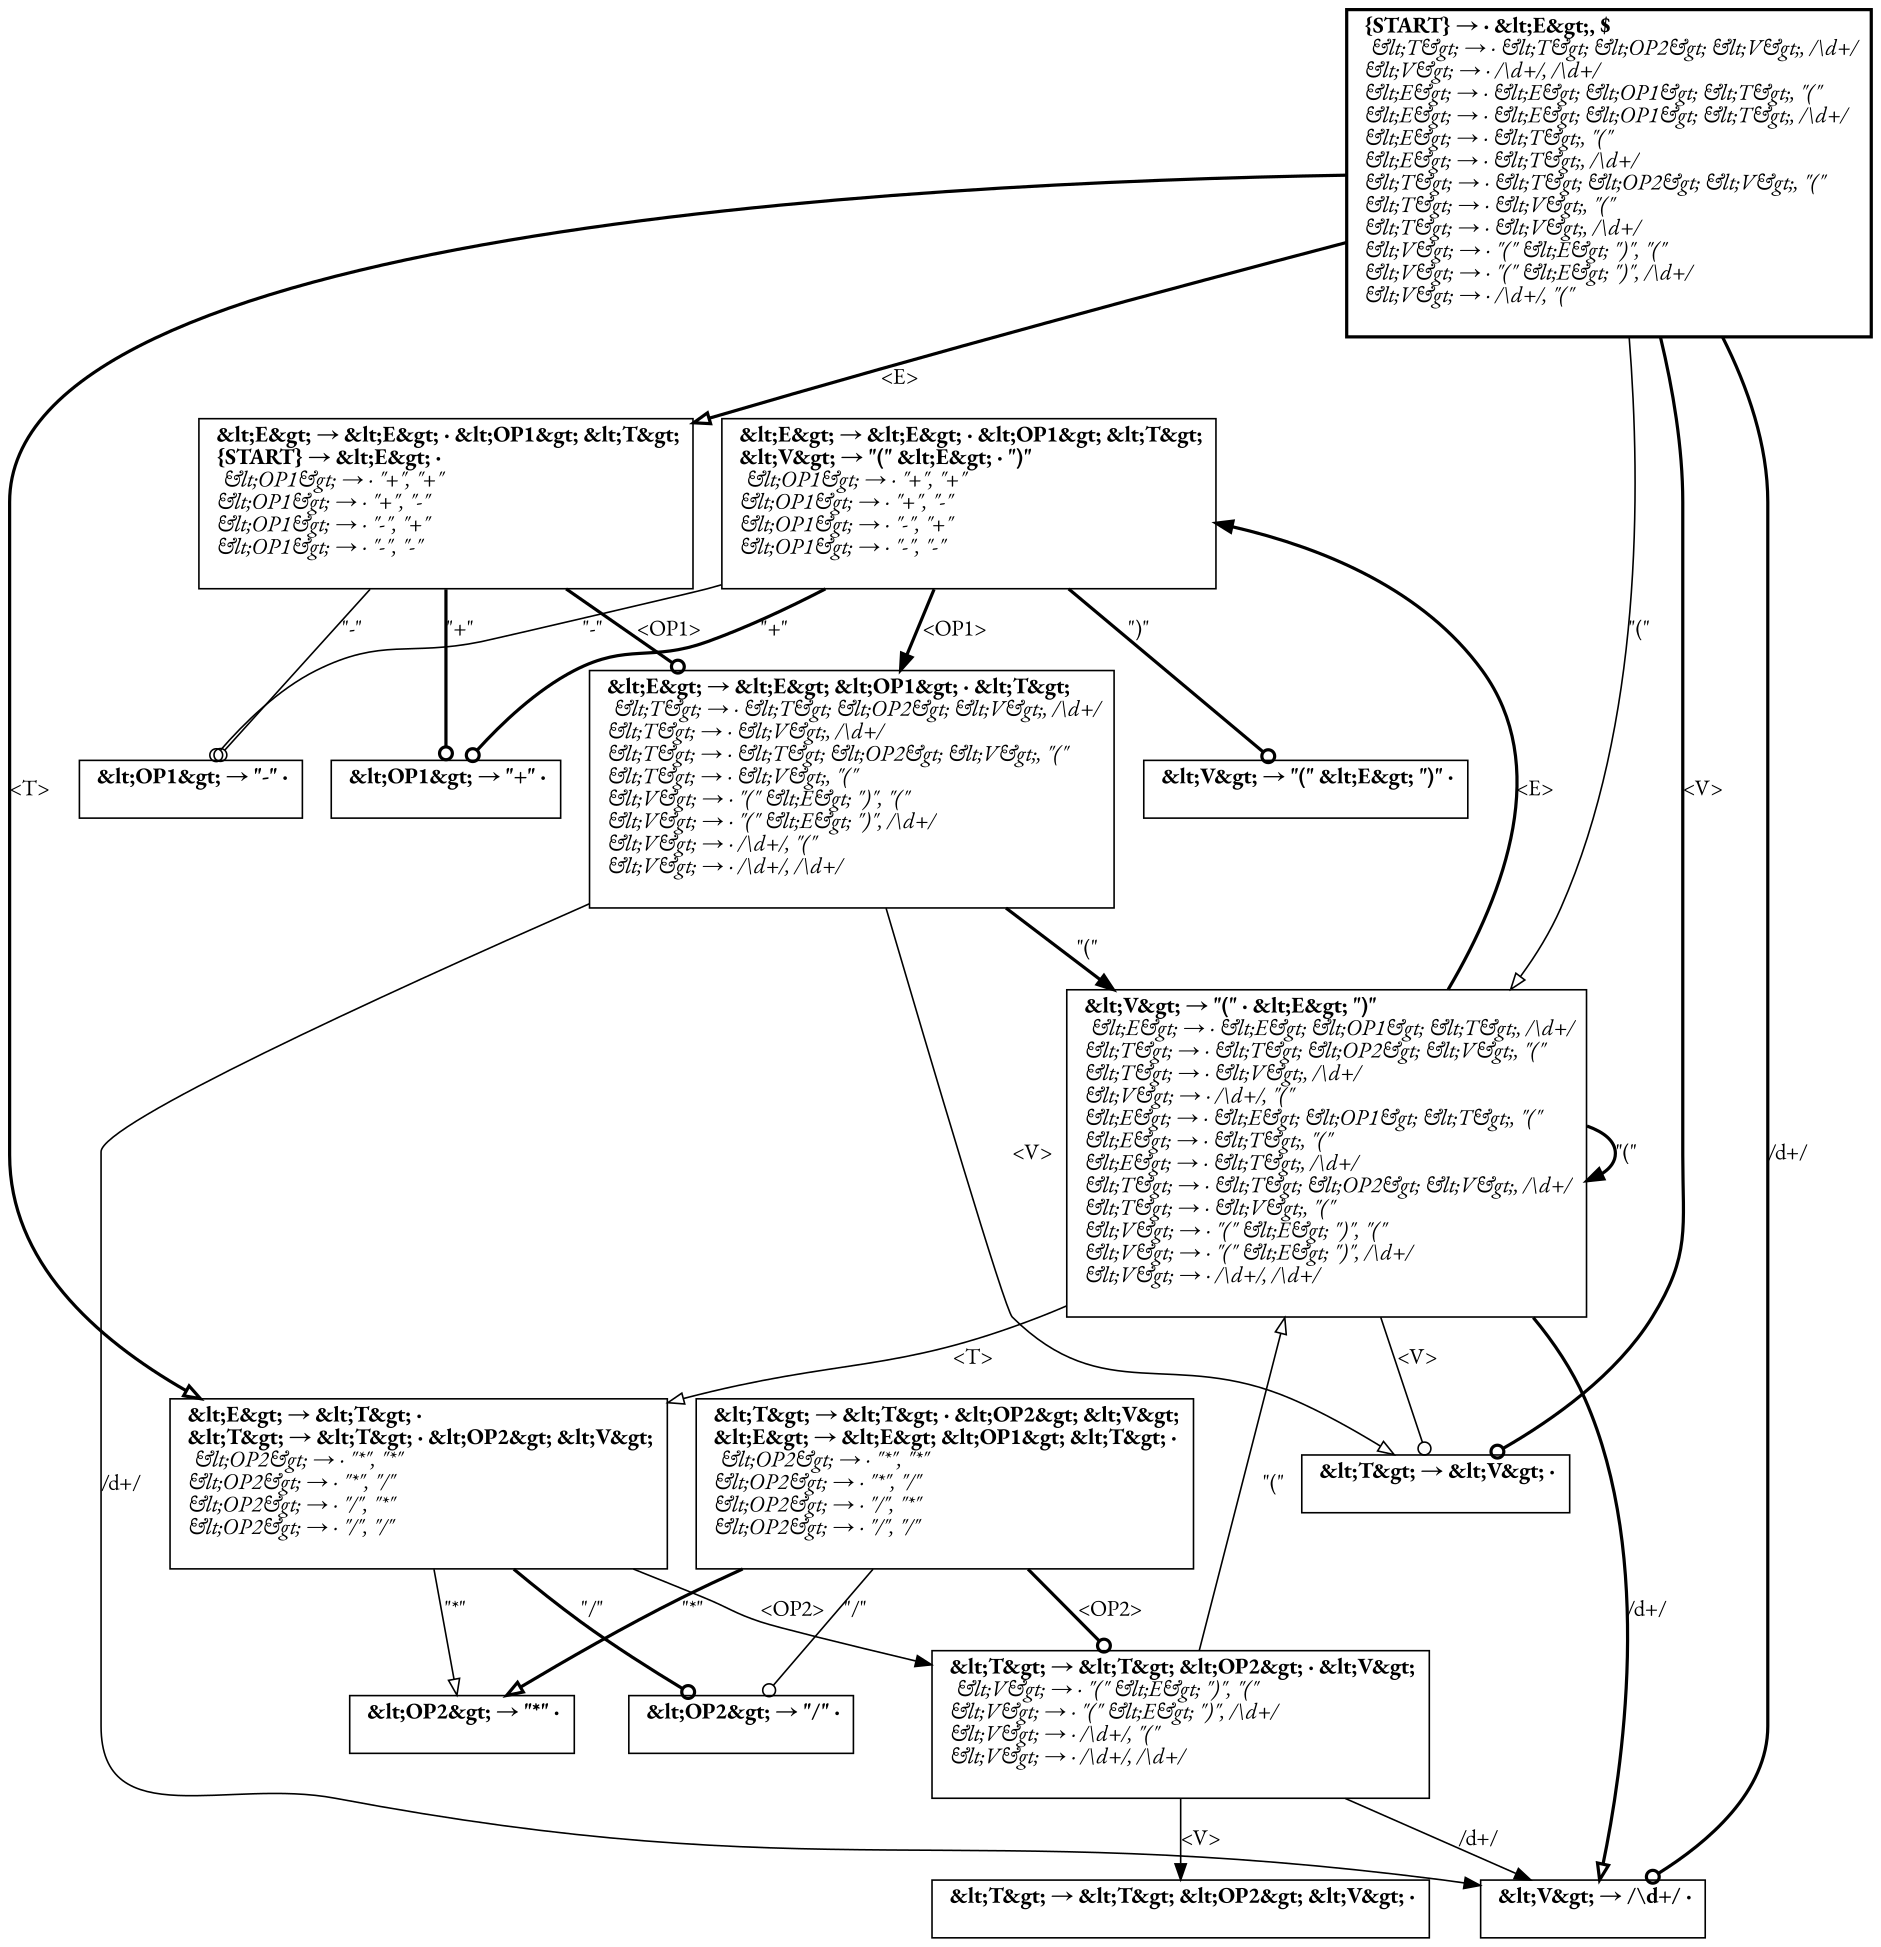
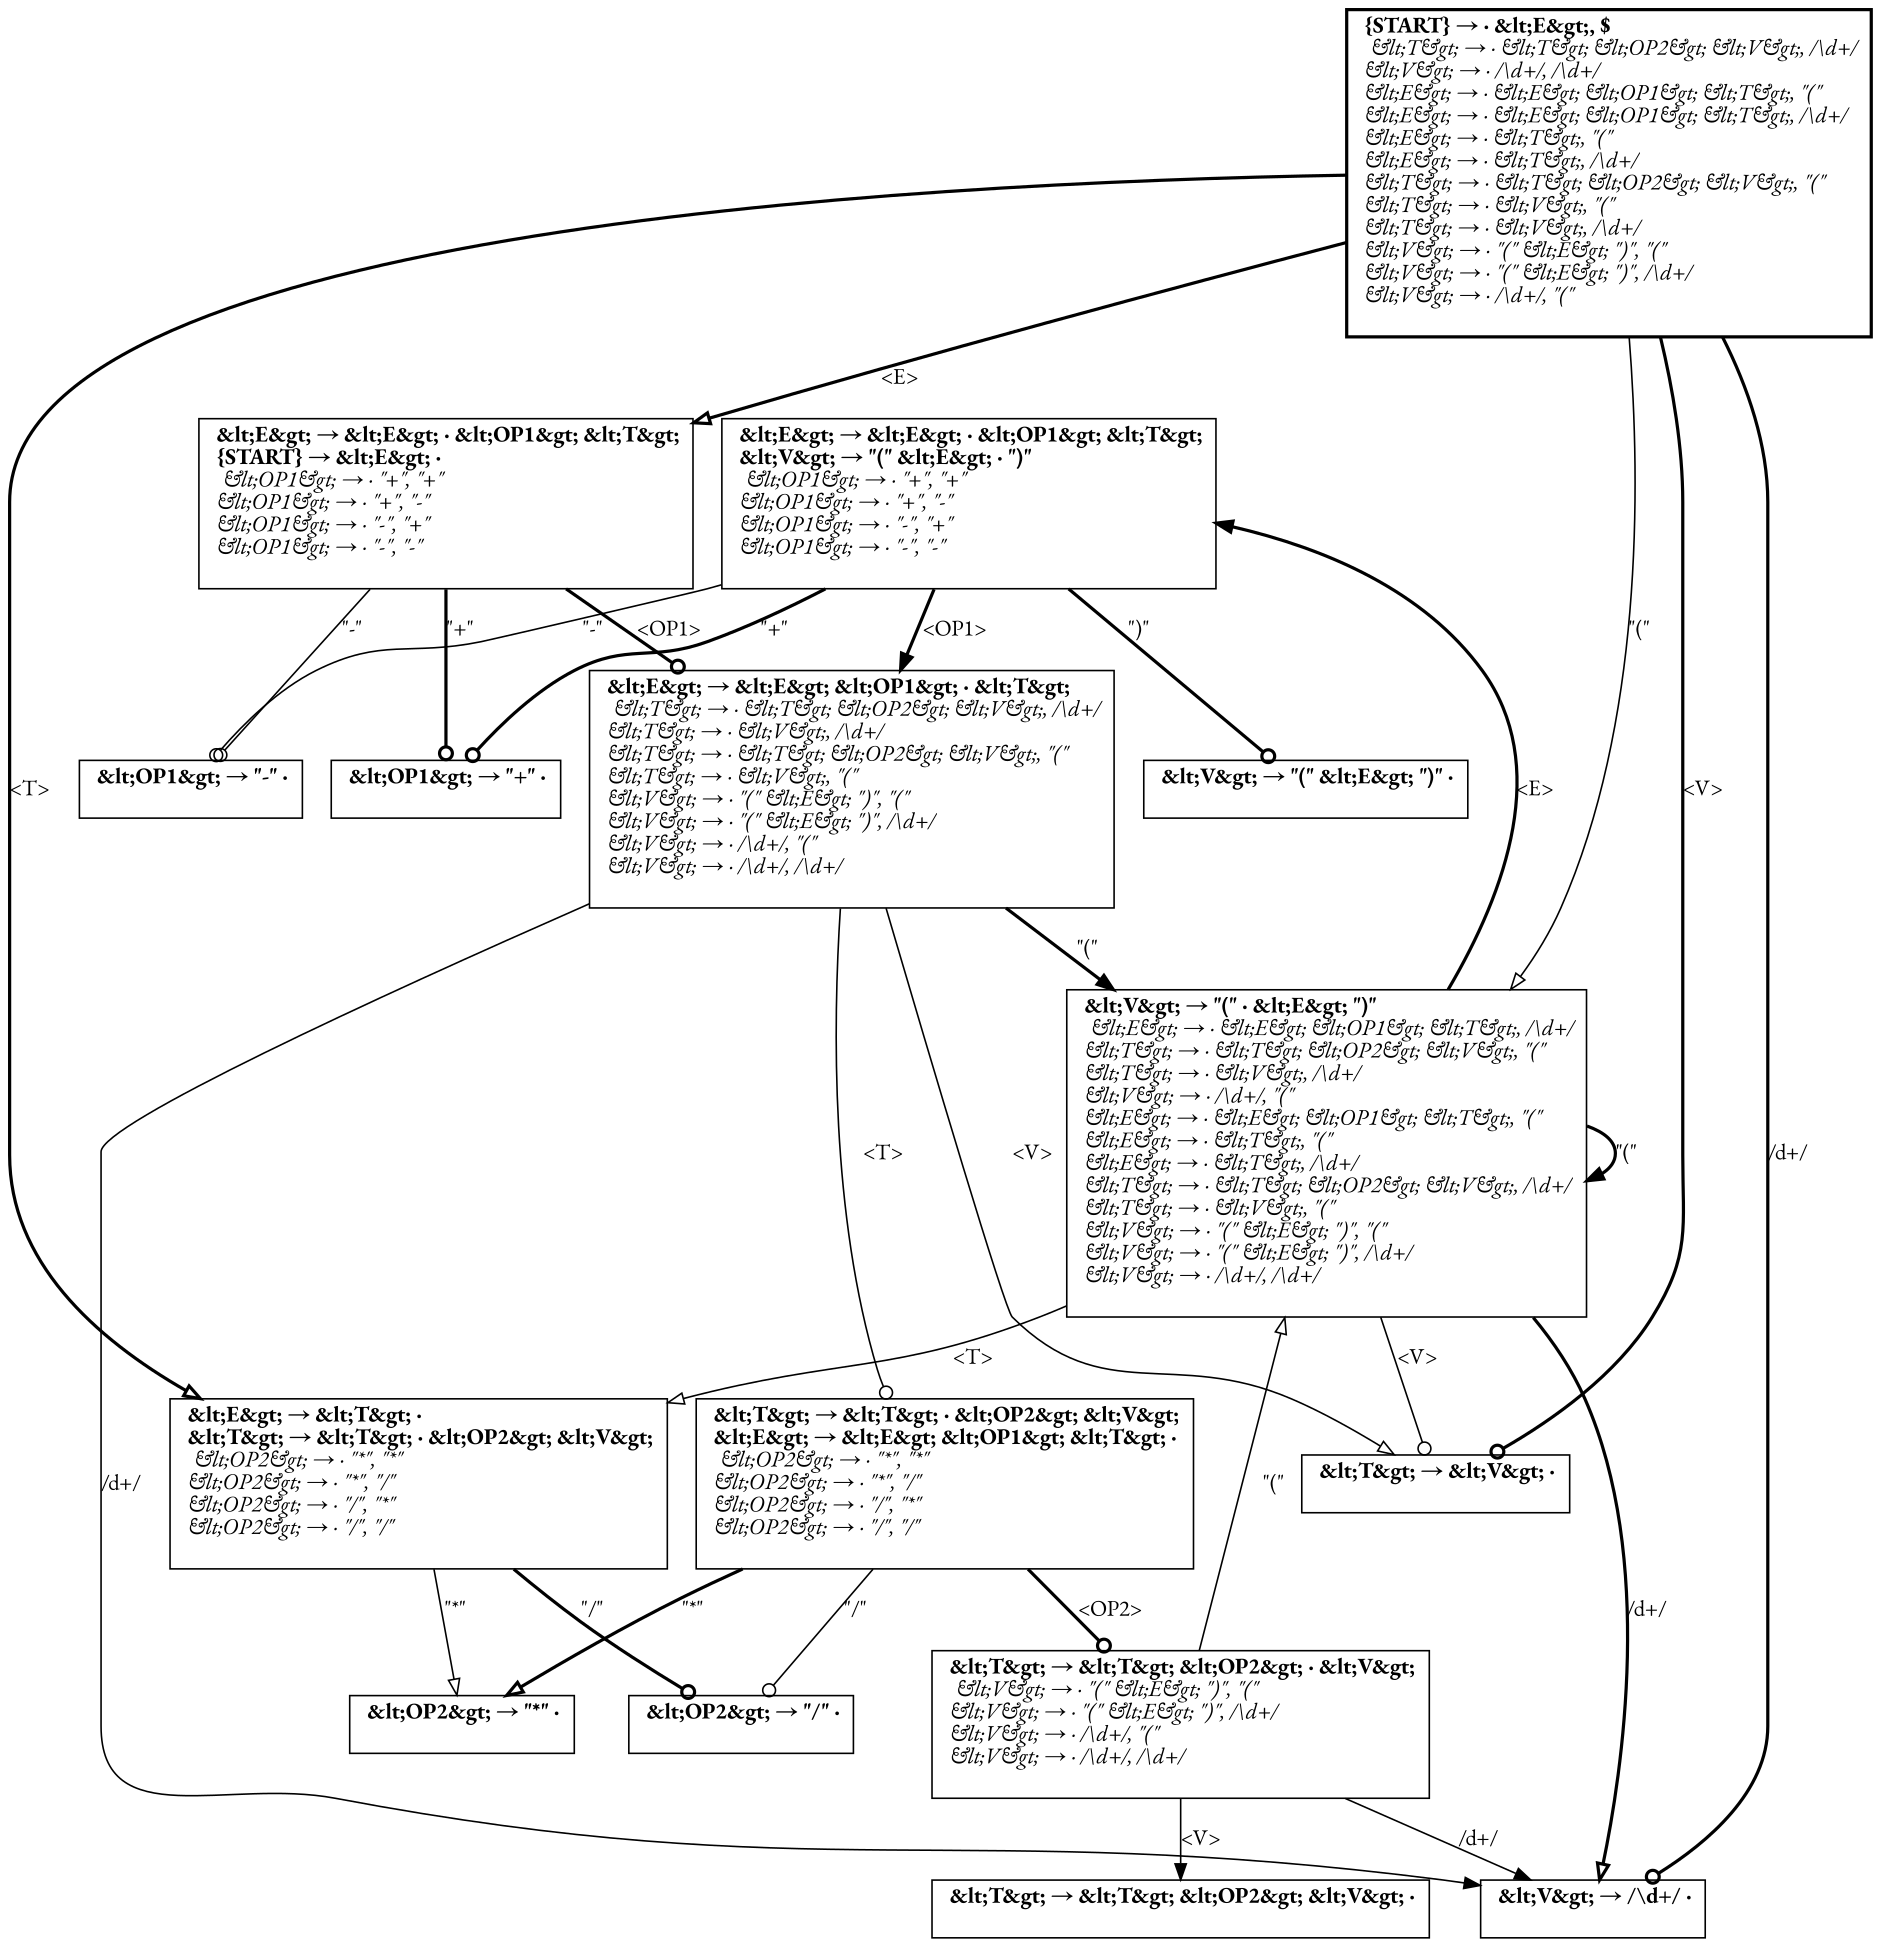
none -> (840, 1150)
(771, 1625) -> none
